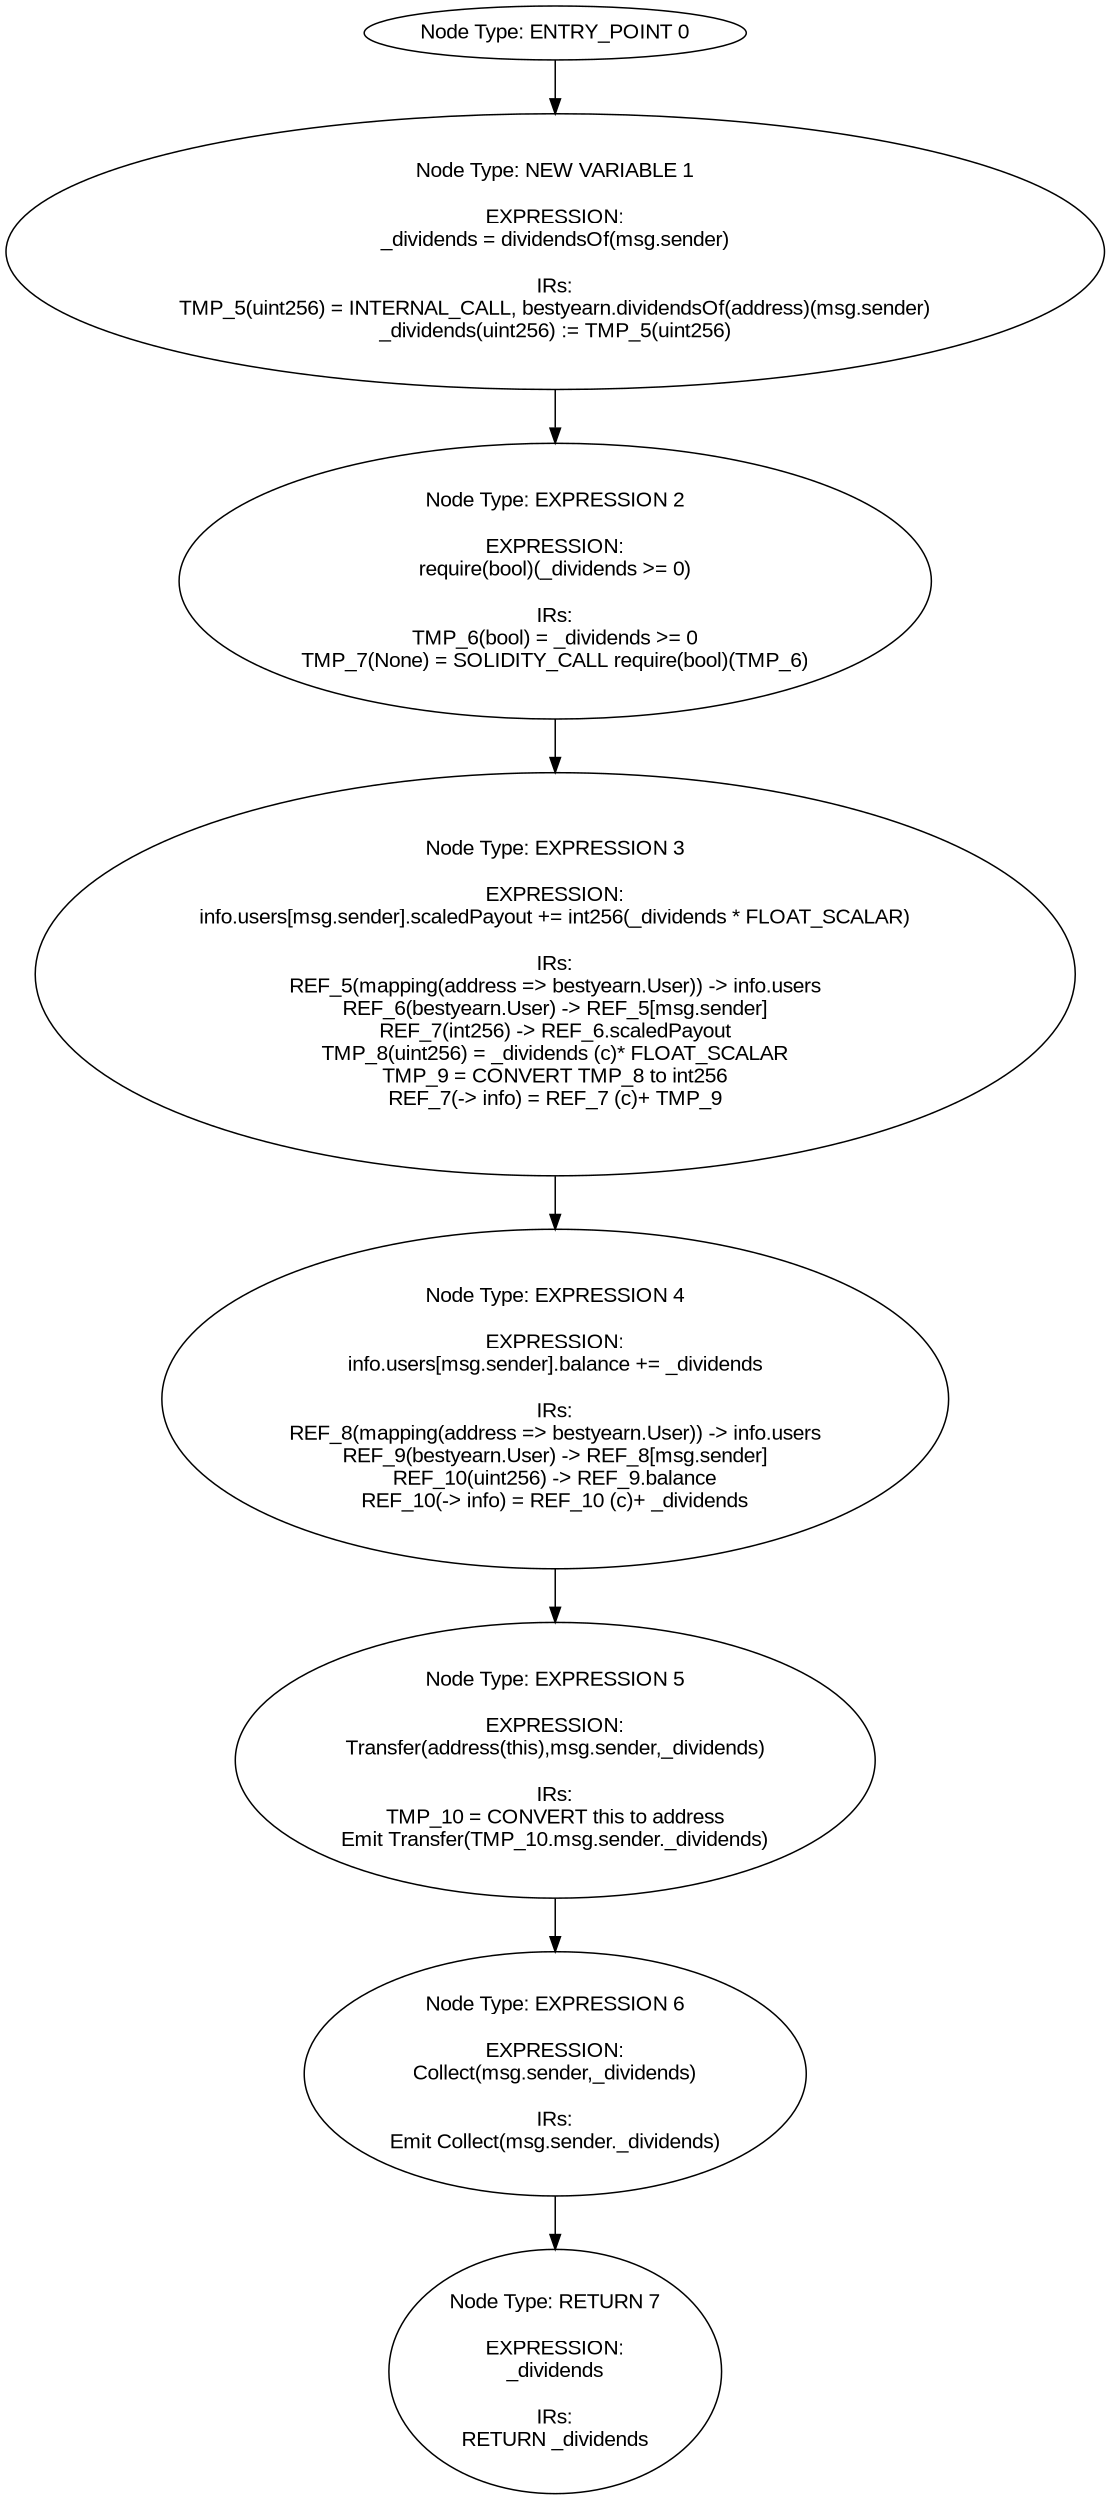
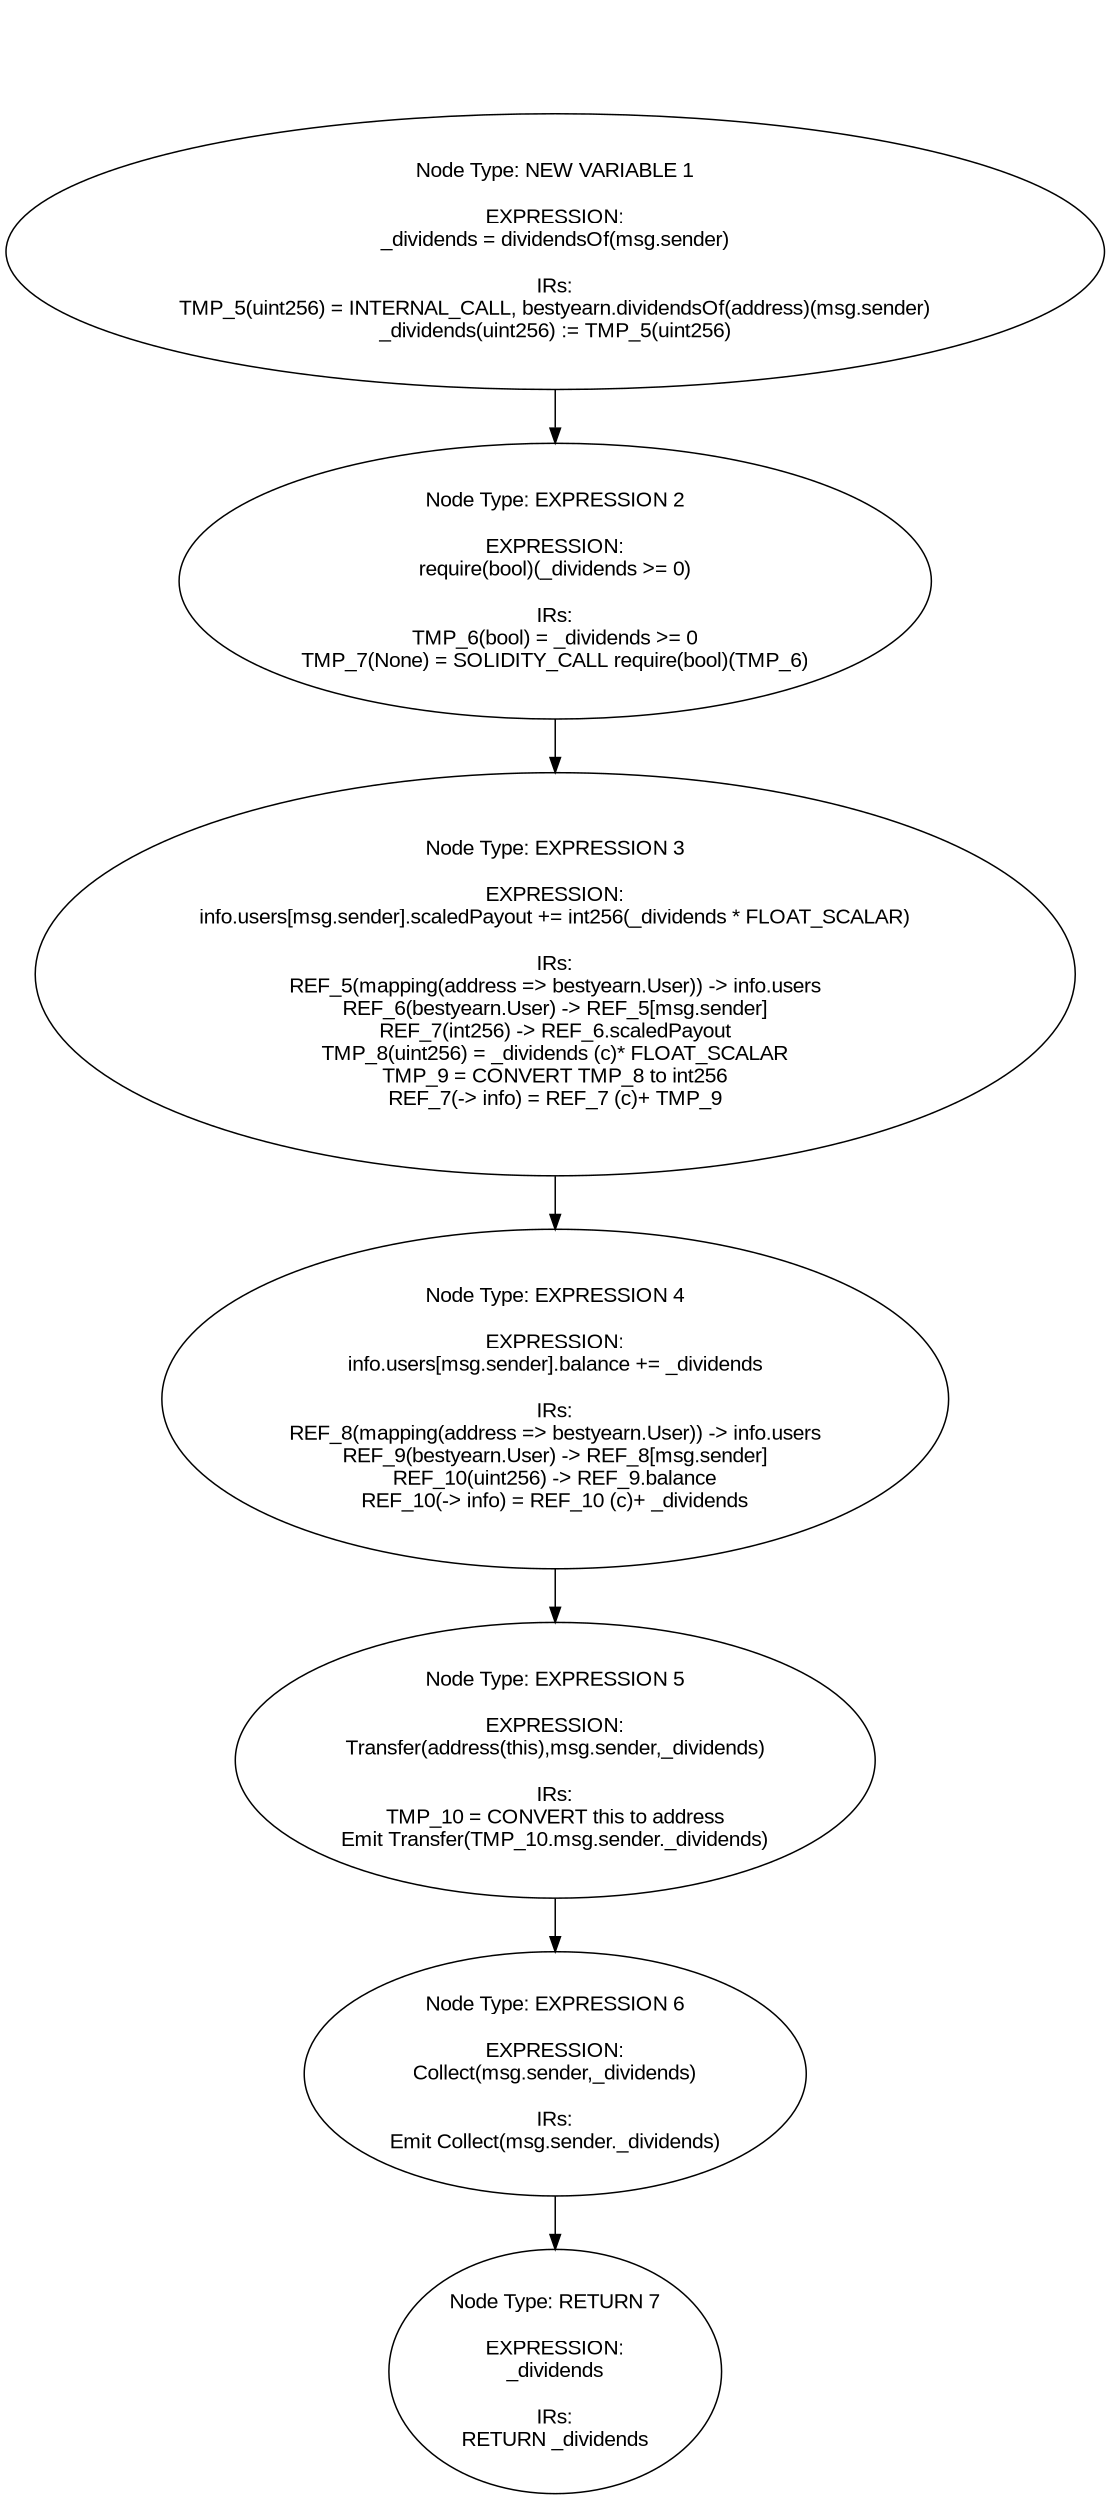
(555, 33) -> none
